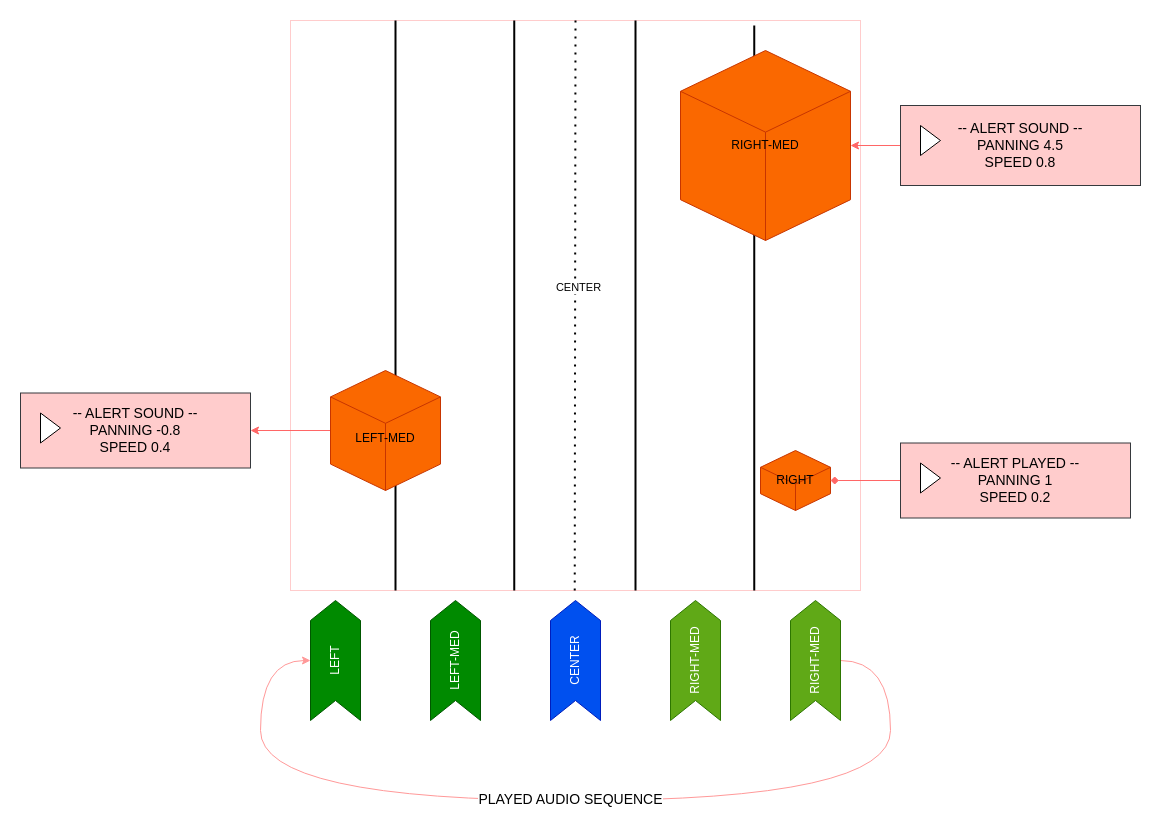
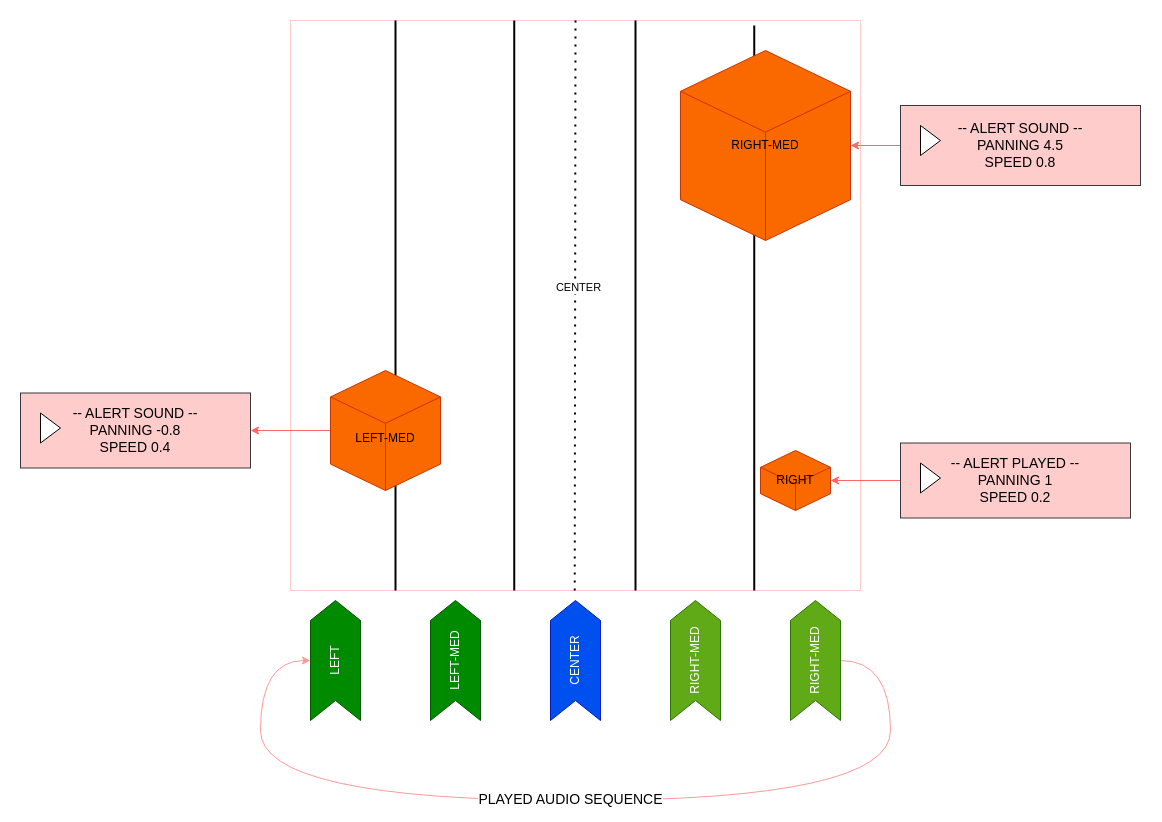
(839, 481) -> (838, 481)
